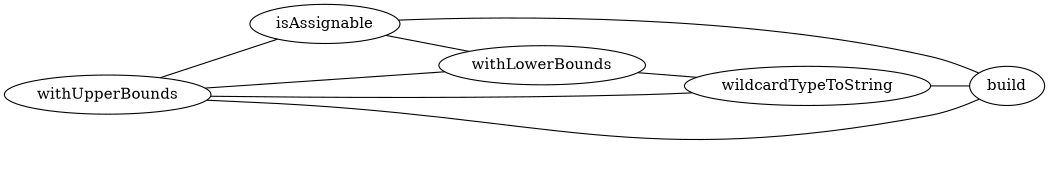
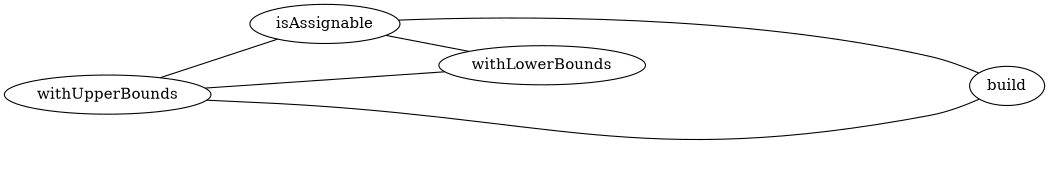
(808, 86) -> none
